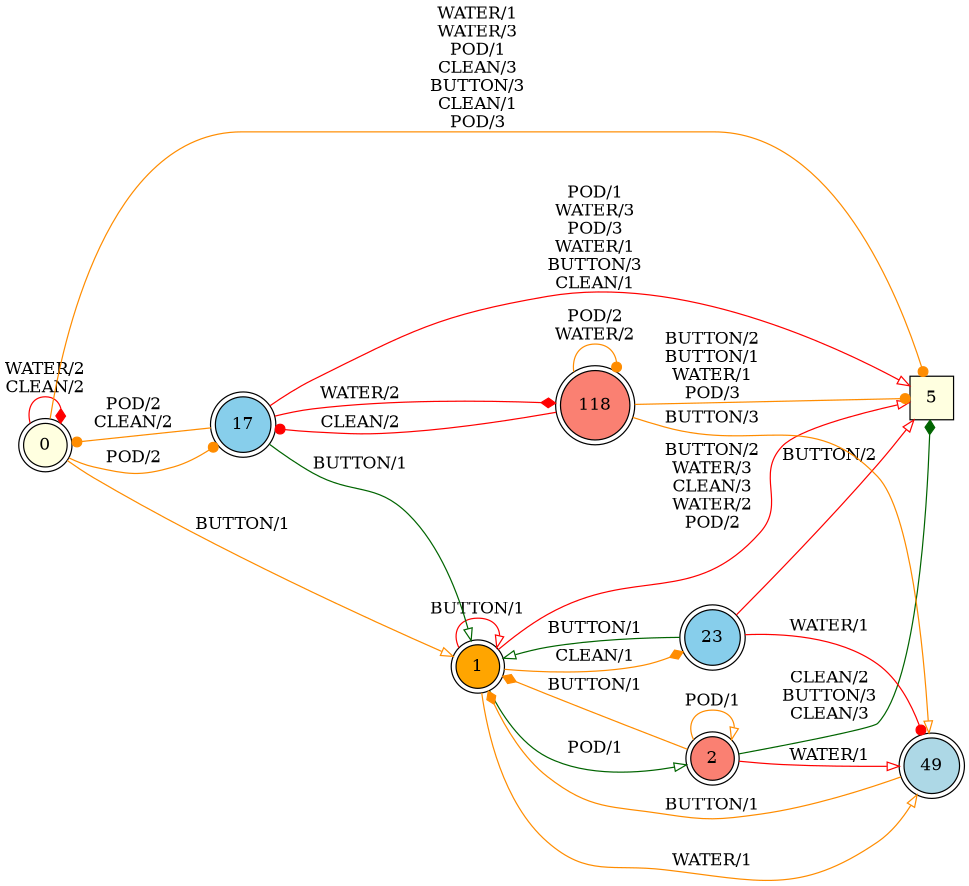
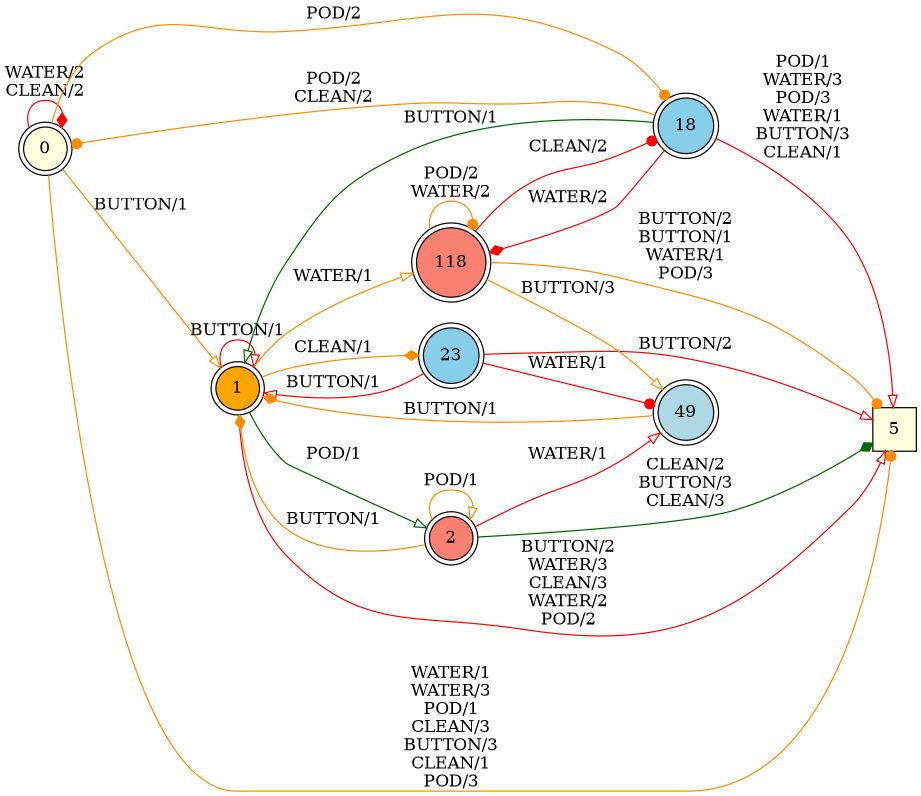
(243, 425) -> (686, 126)
(597, 641) -> (352, 397)
(656, 869) -> (321, 312)
